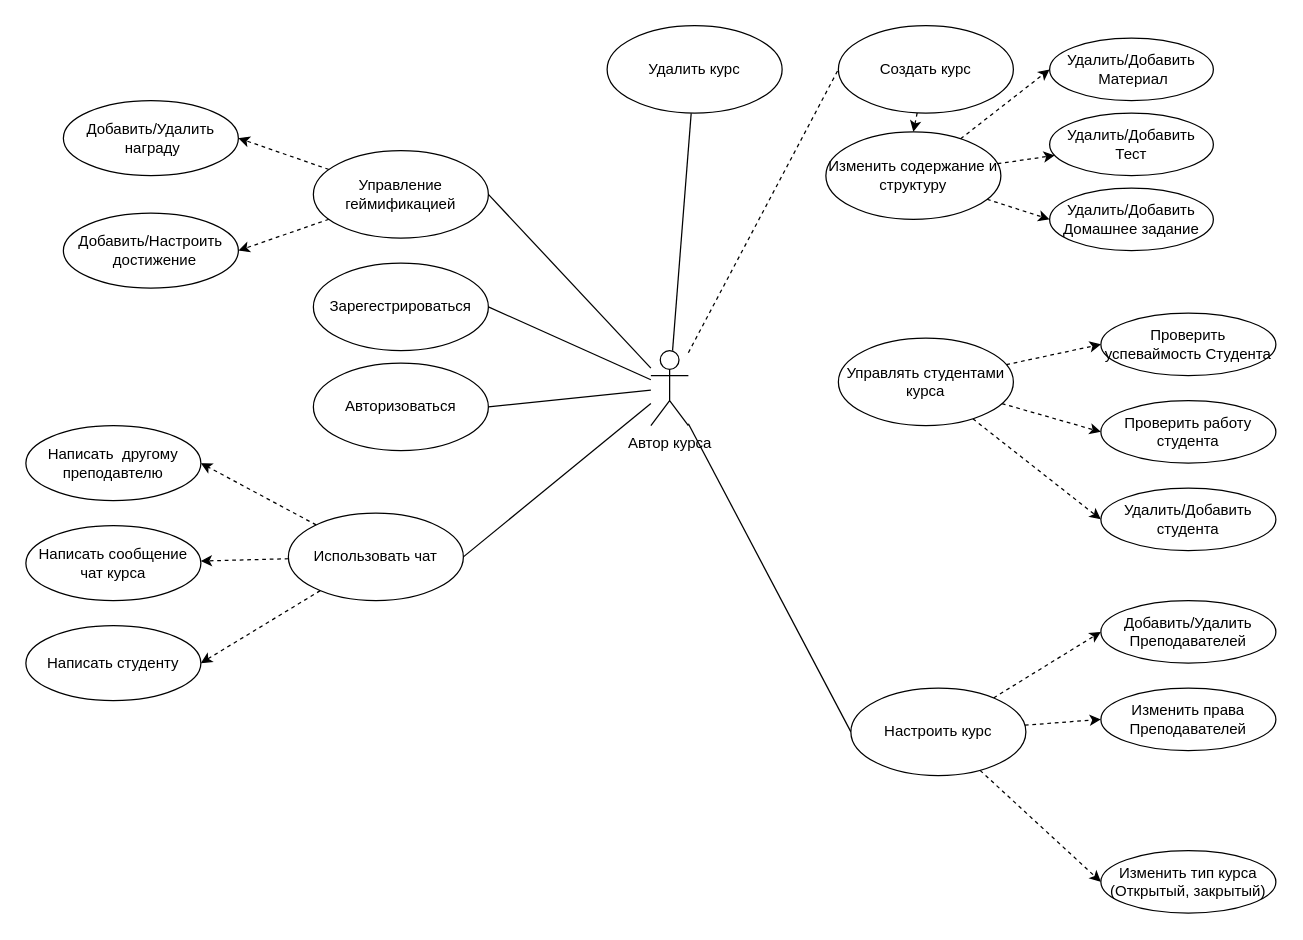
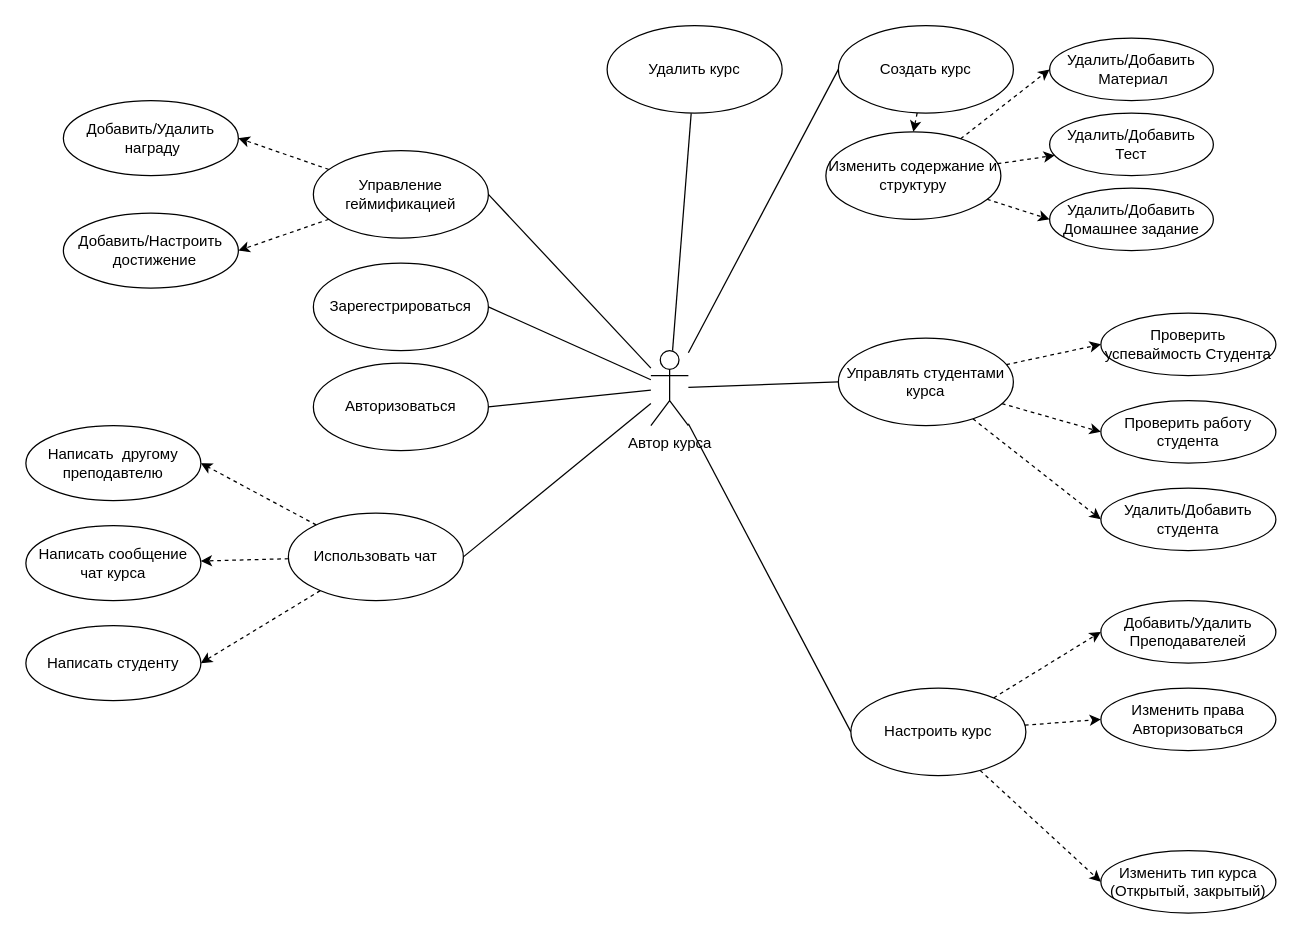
(764, 210) -> (764, 210)
none -> (763, 385)
(1188, 719) -> (1188, 719)
